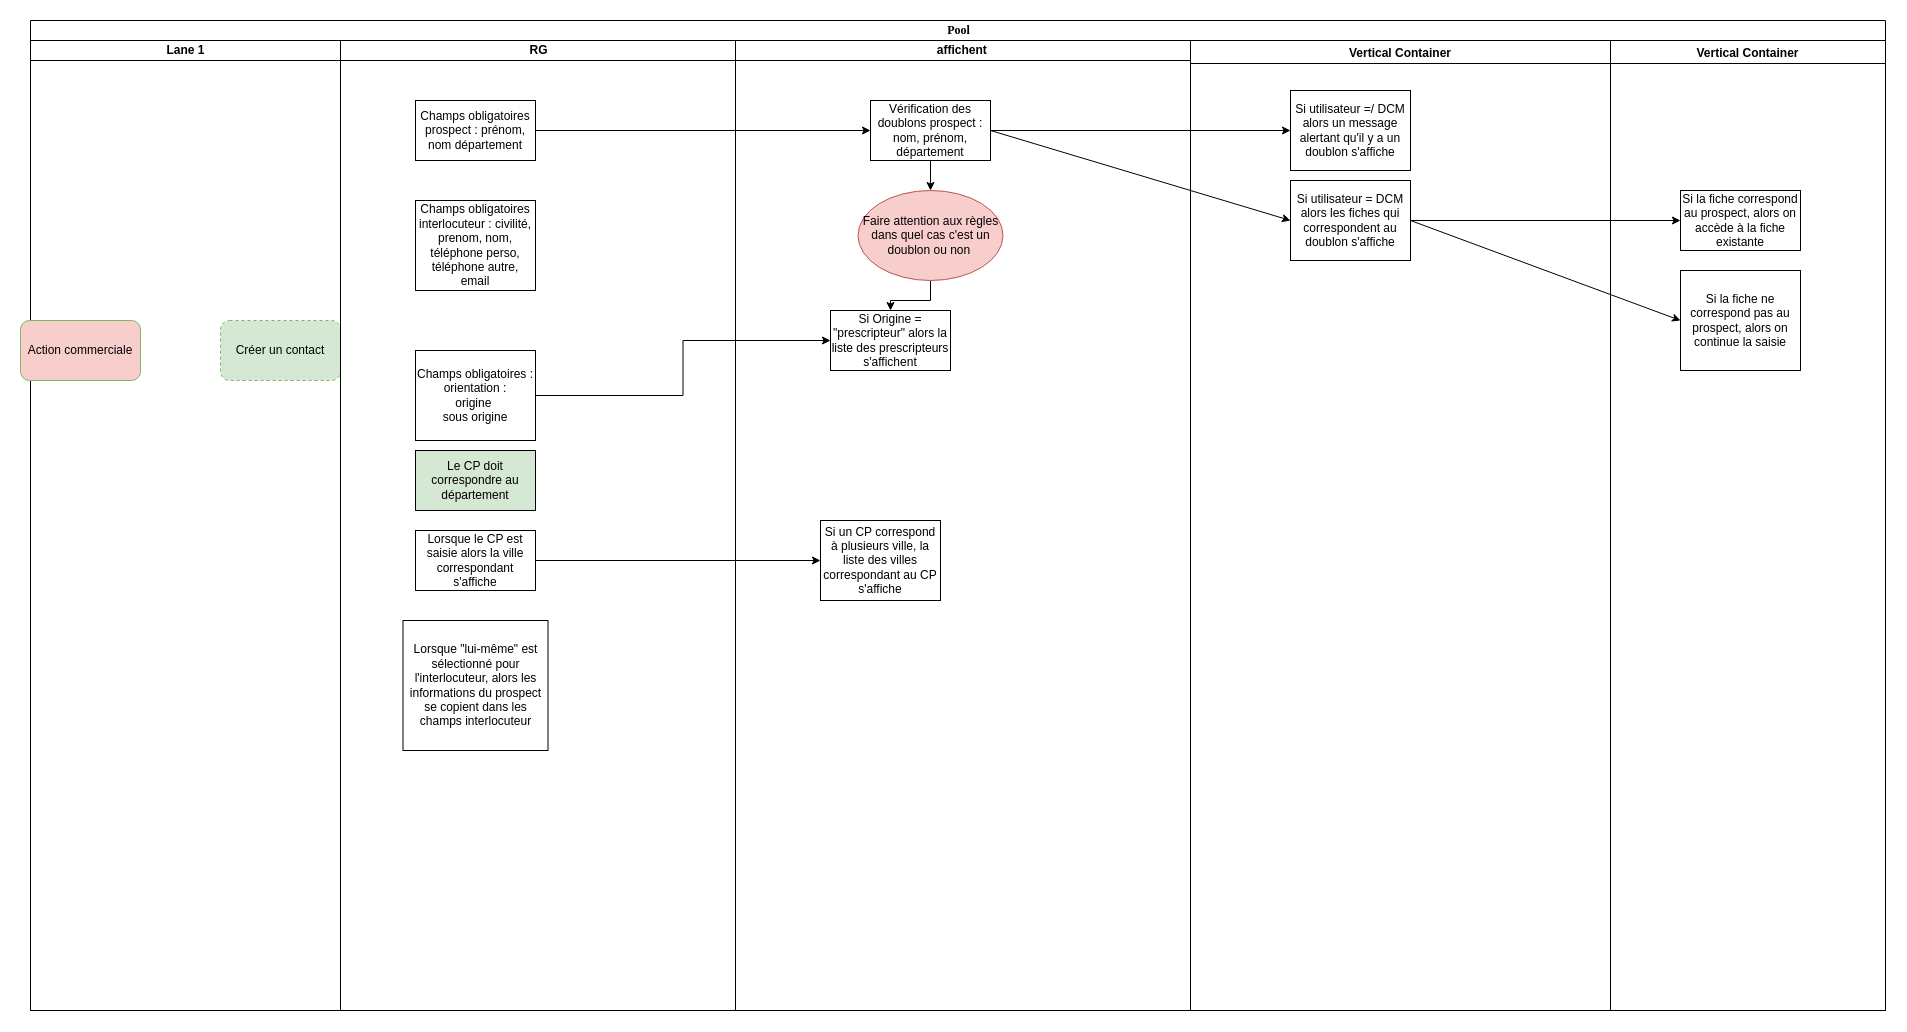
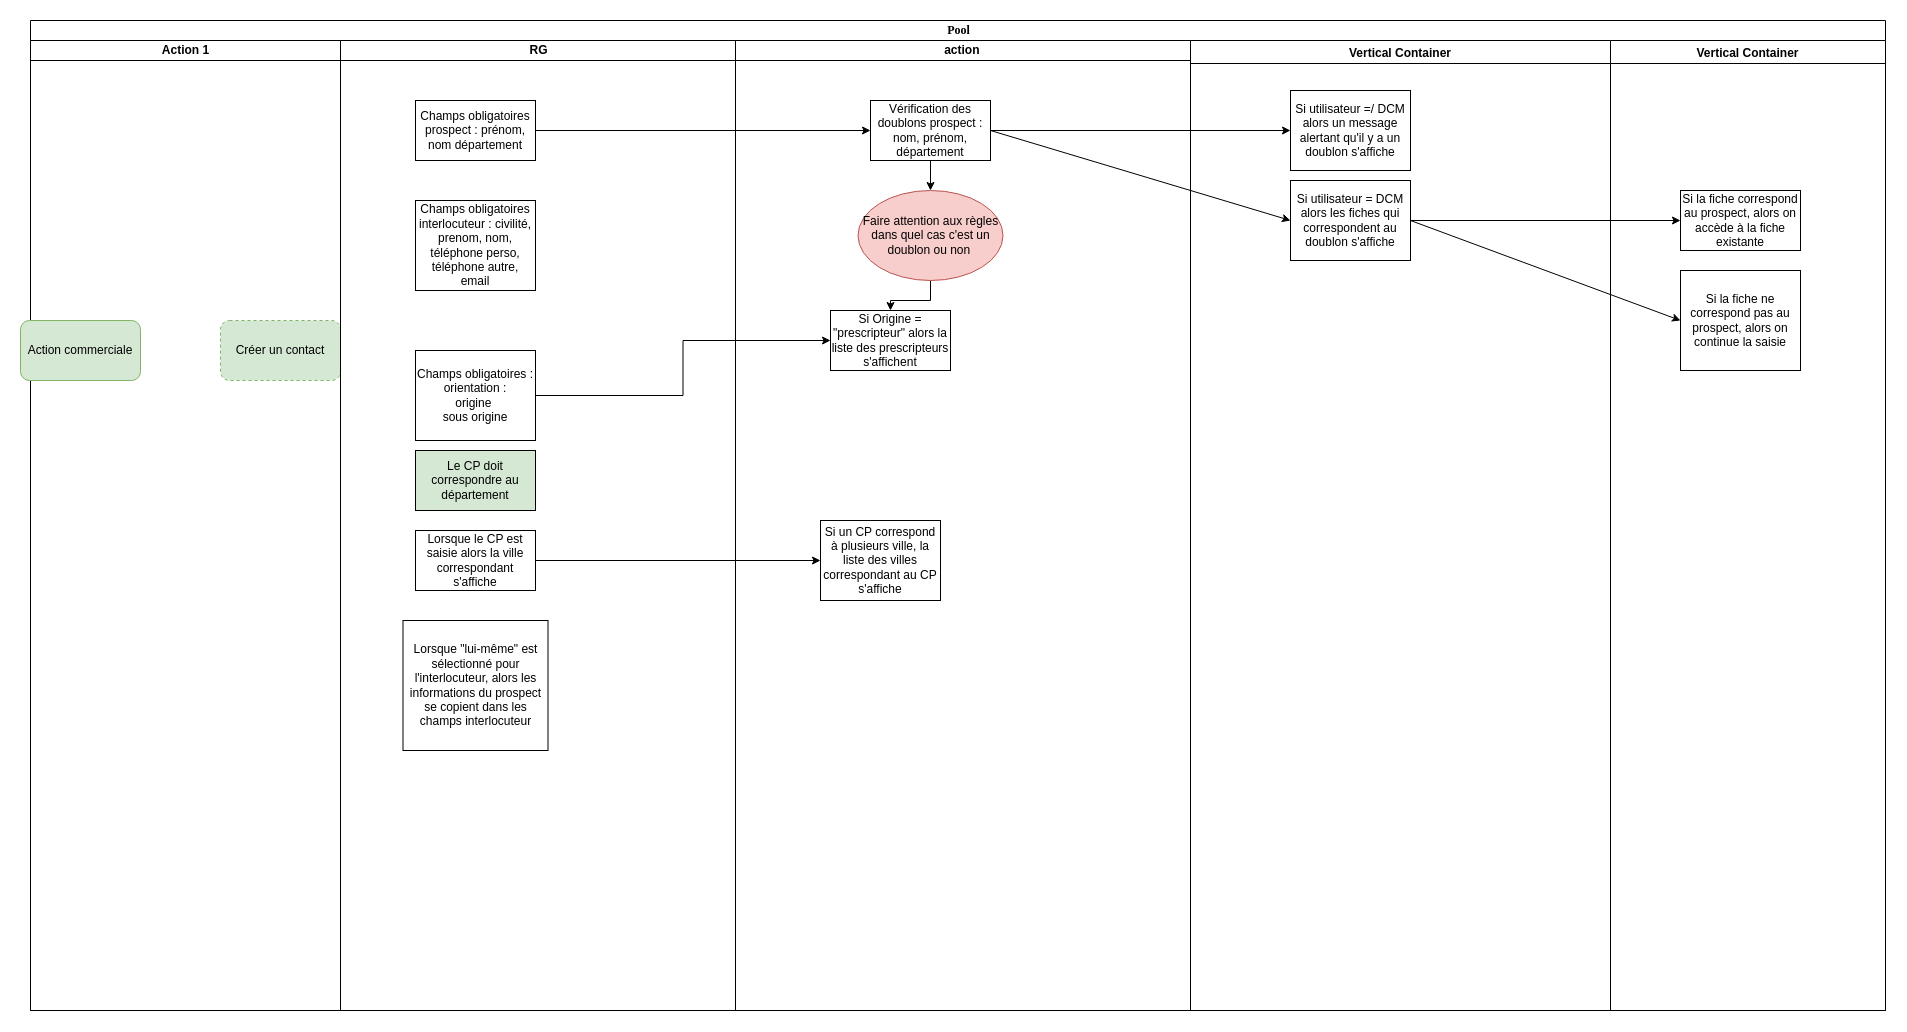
(186, 51) -> (186, 51)
(964, 51) -> (964, 51)
(81, 351) -> (81, 351)
